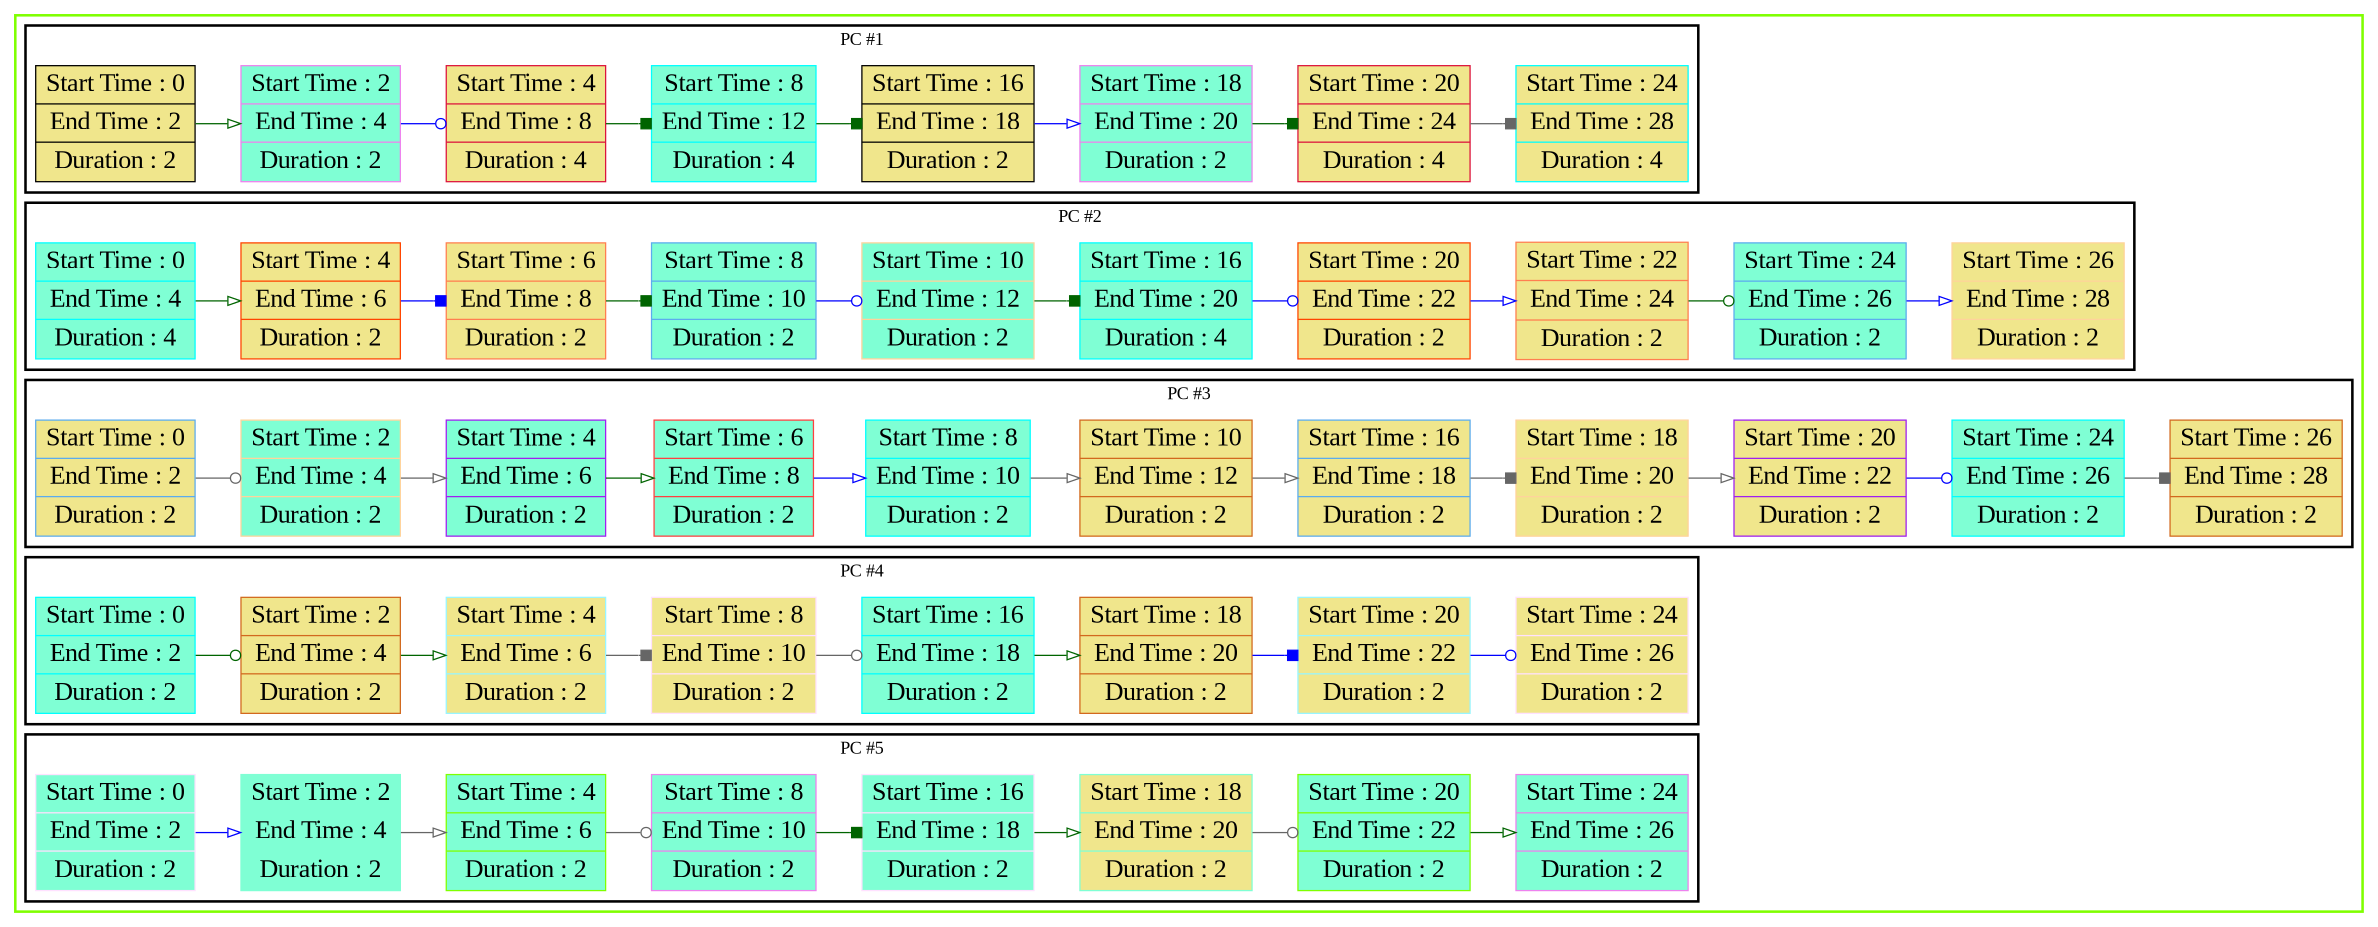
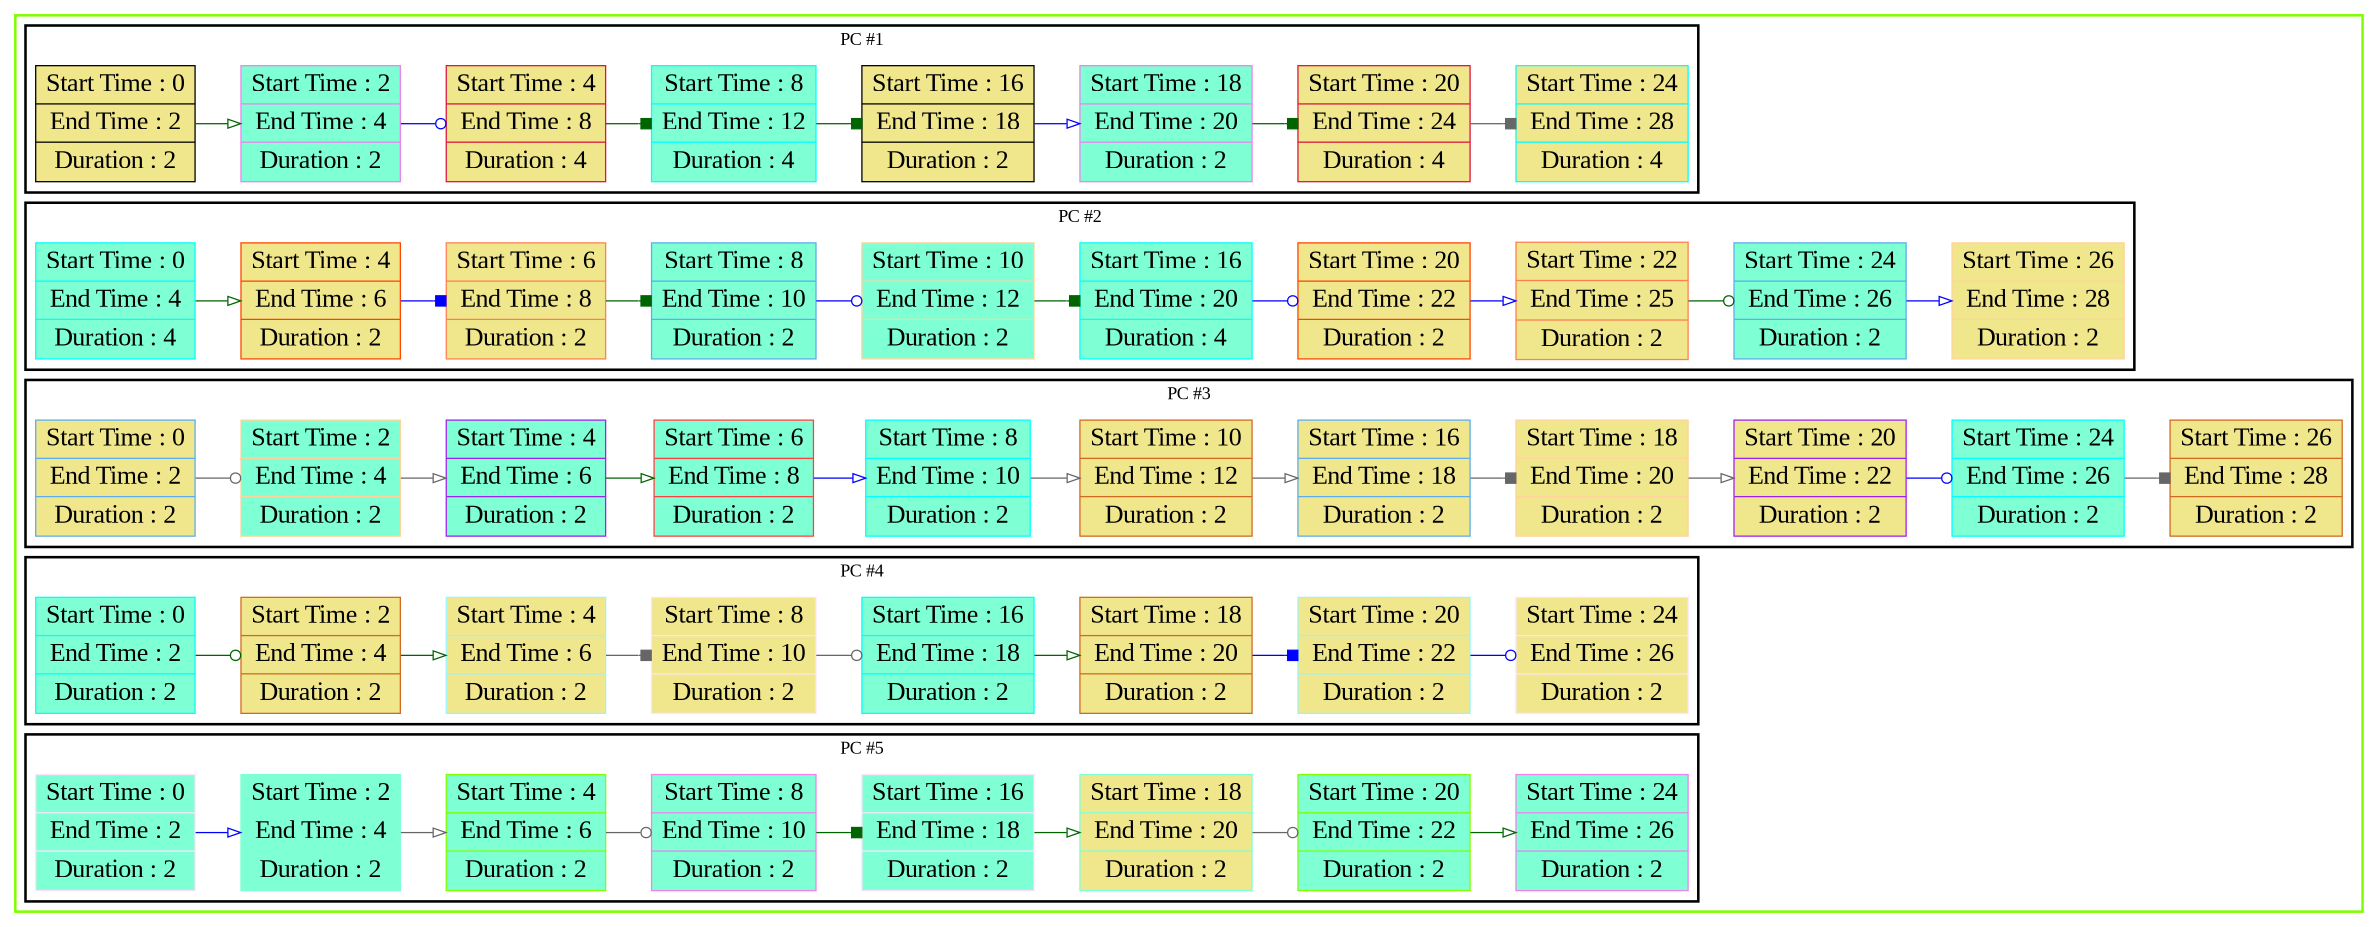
(1602, 299) -> (1602, 299)
